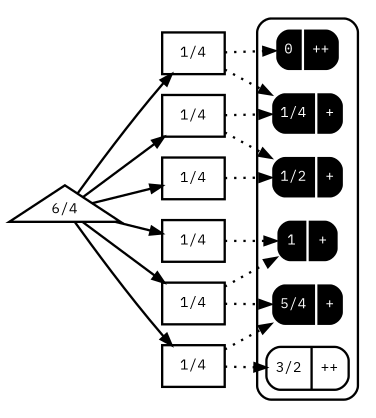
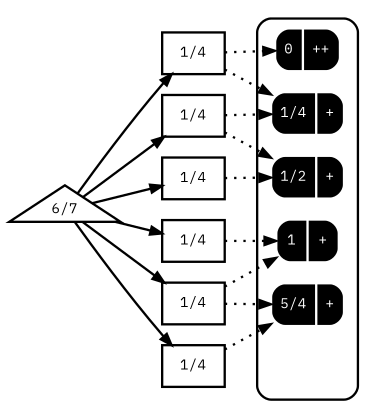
(65, 210) -> (65, 210)
(308, 368) -> none
